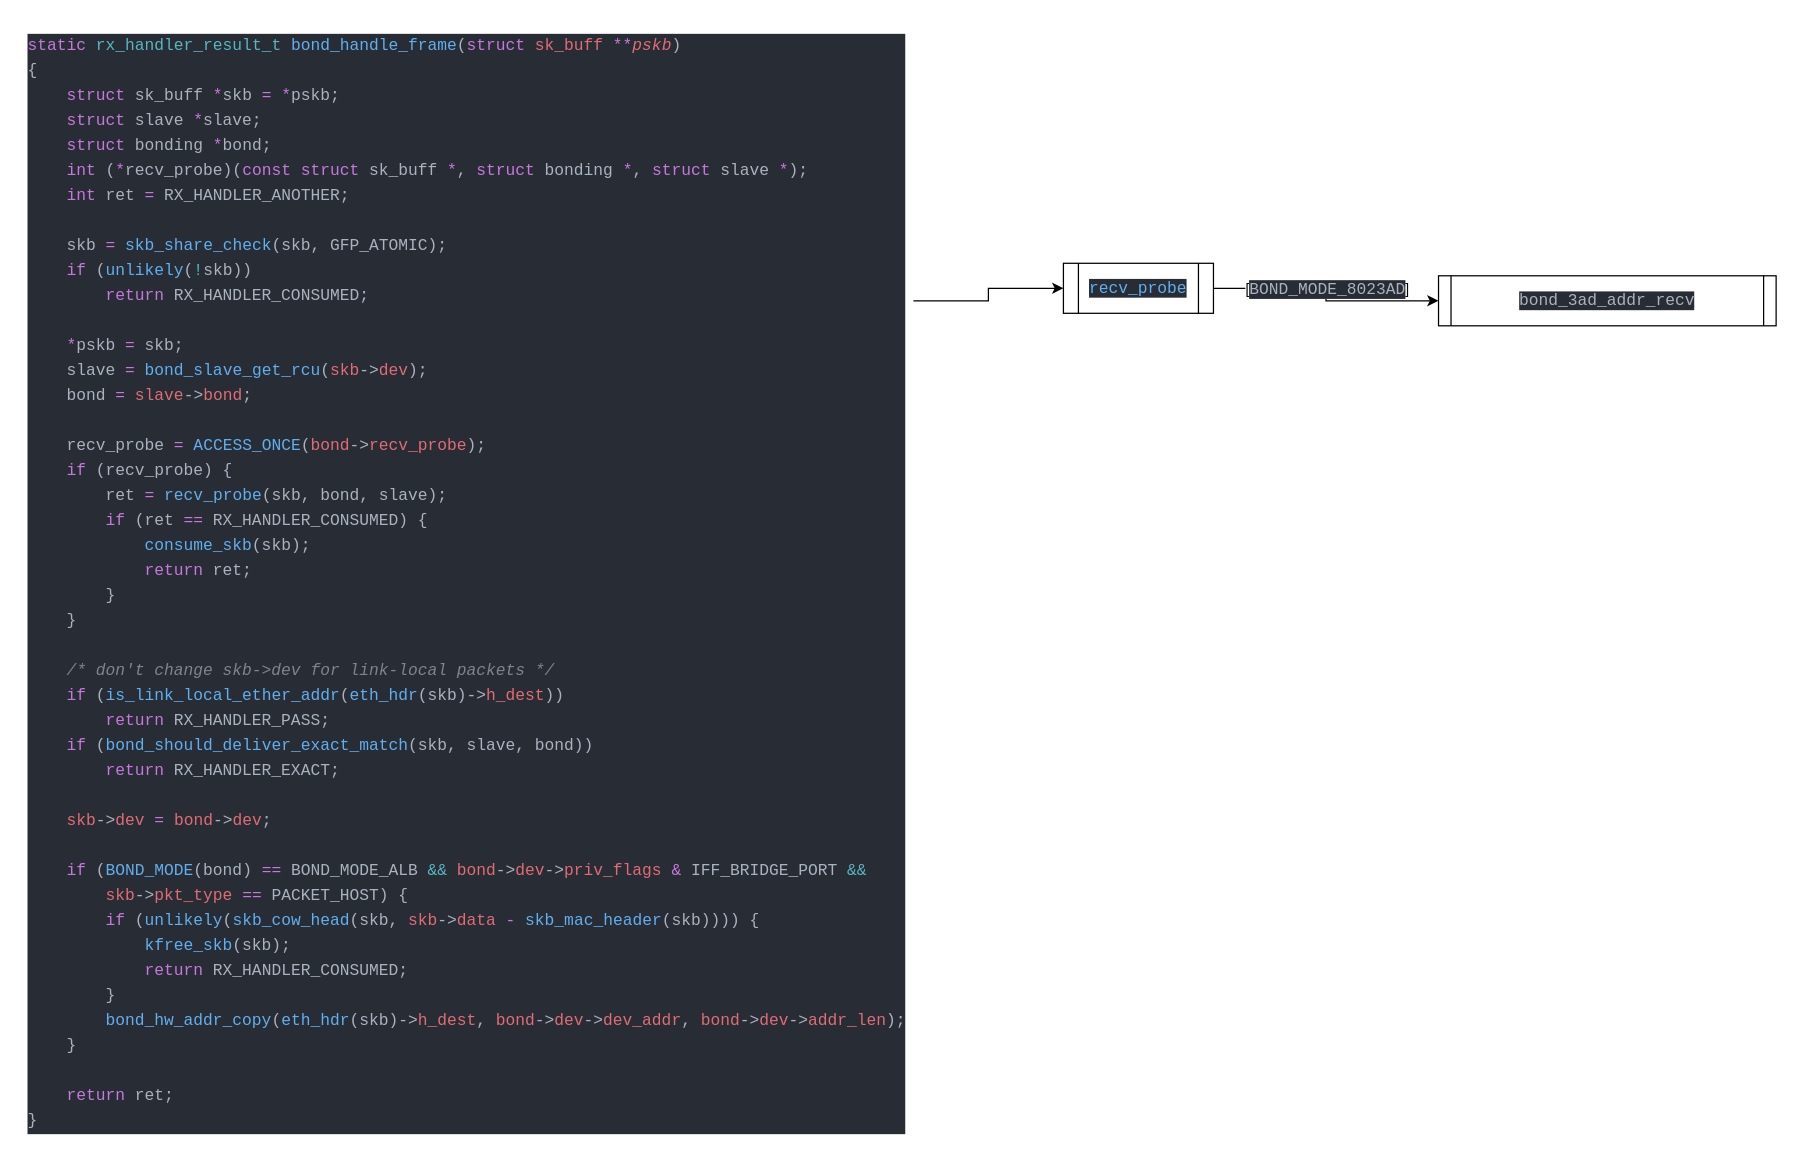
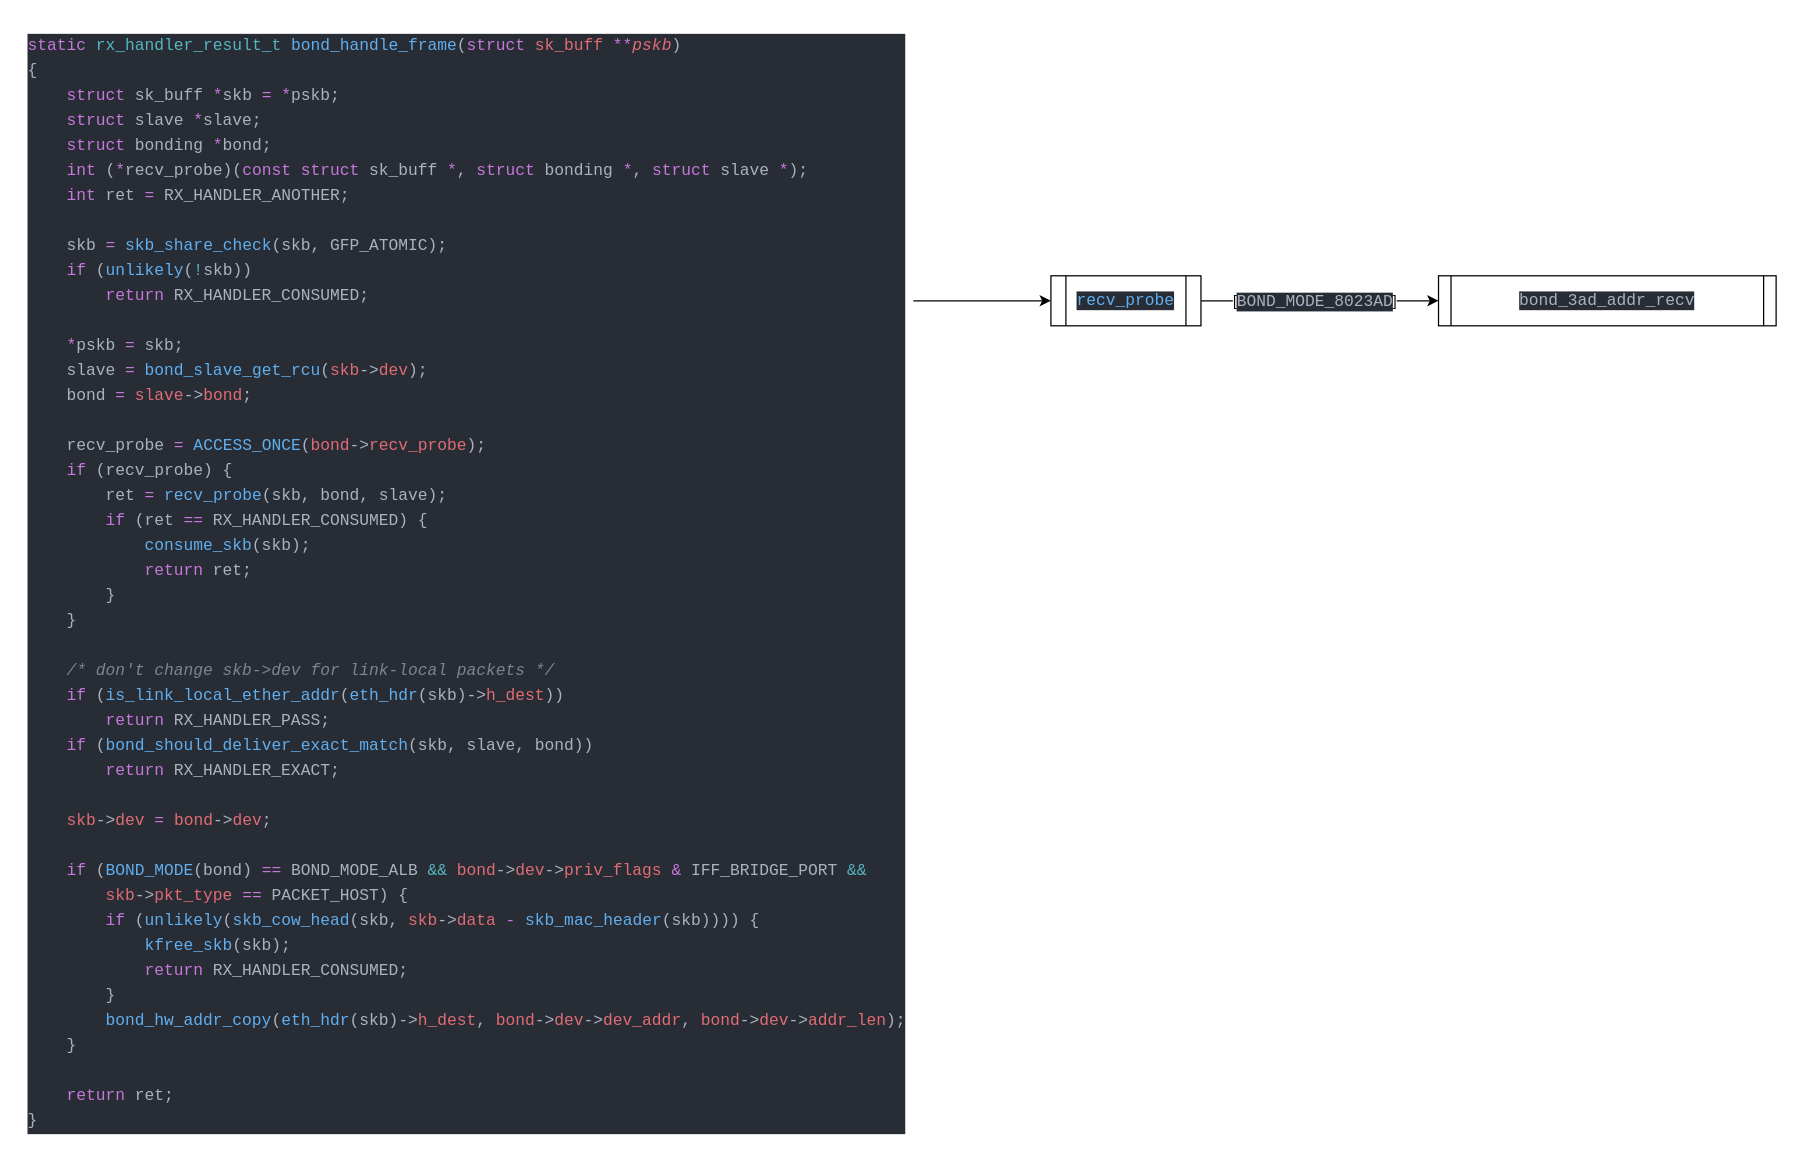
(1138, 288) -> (1126, 301)
